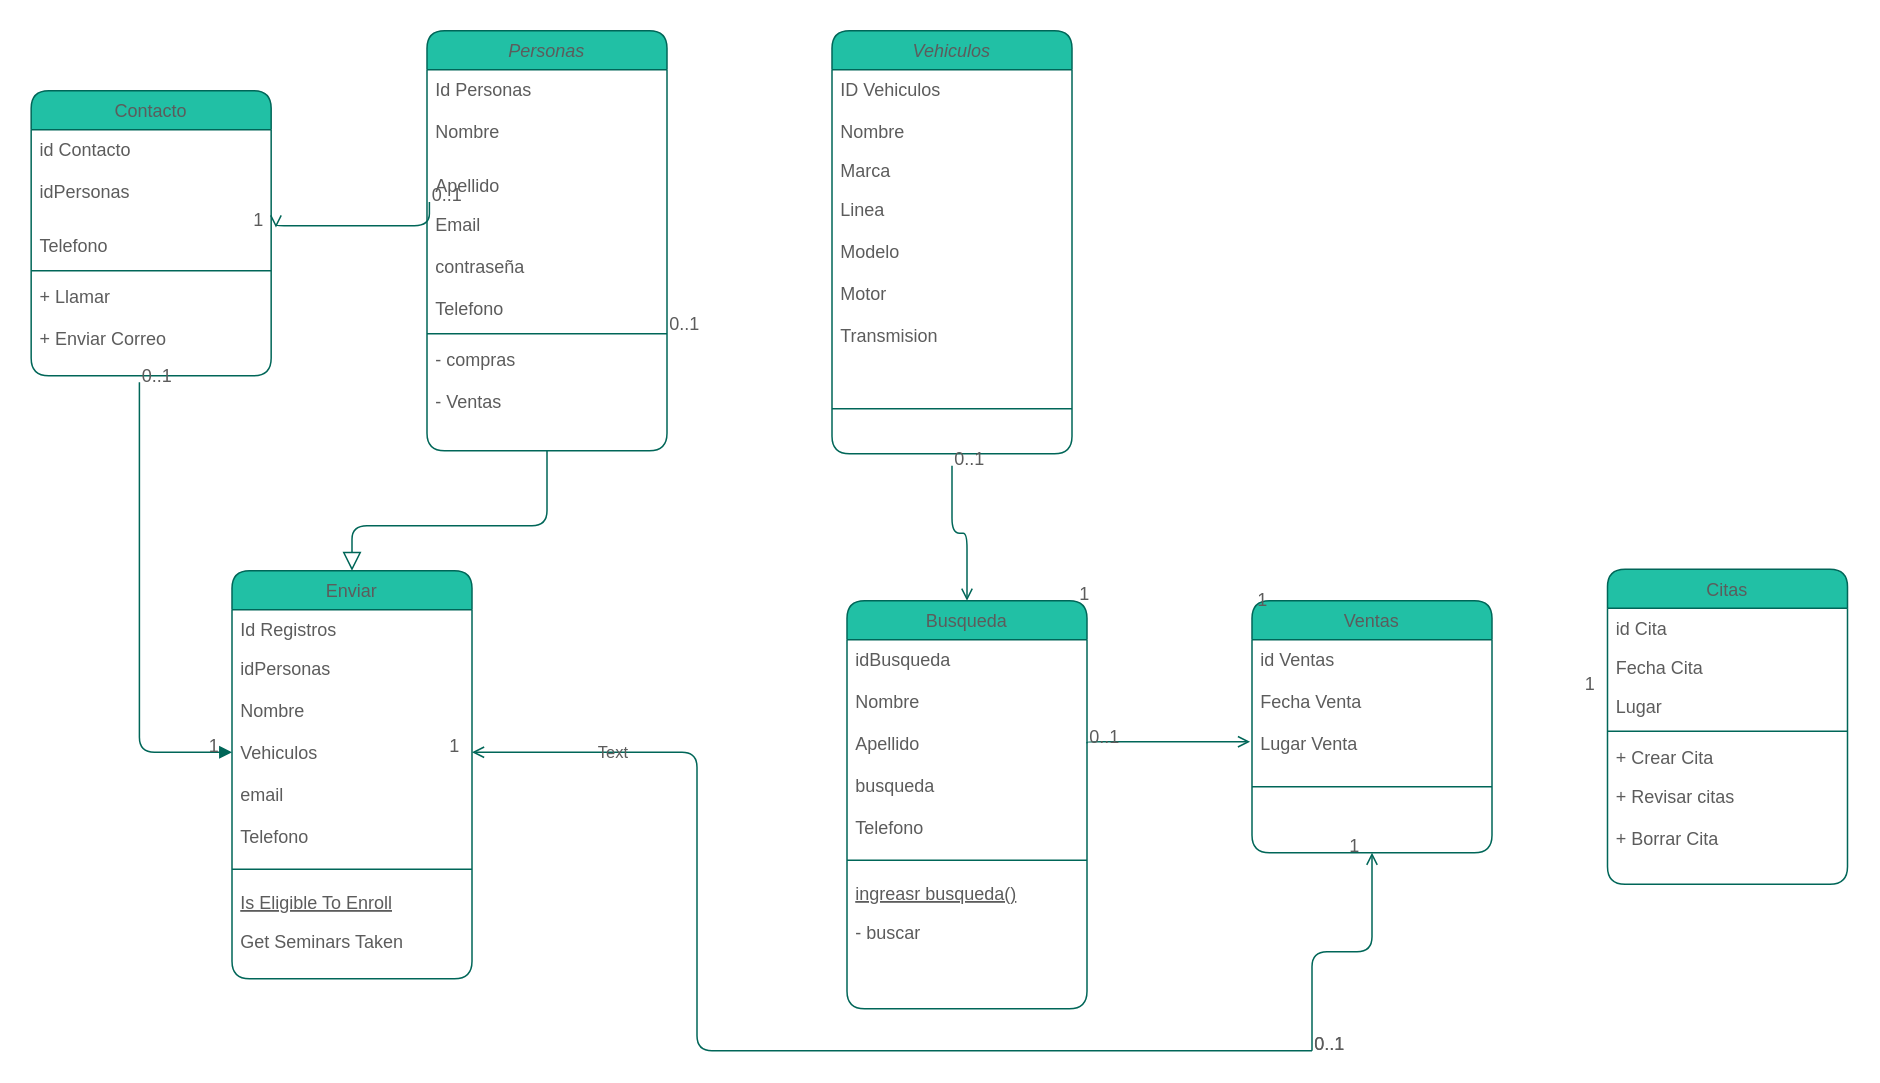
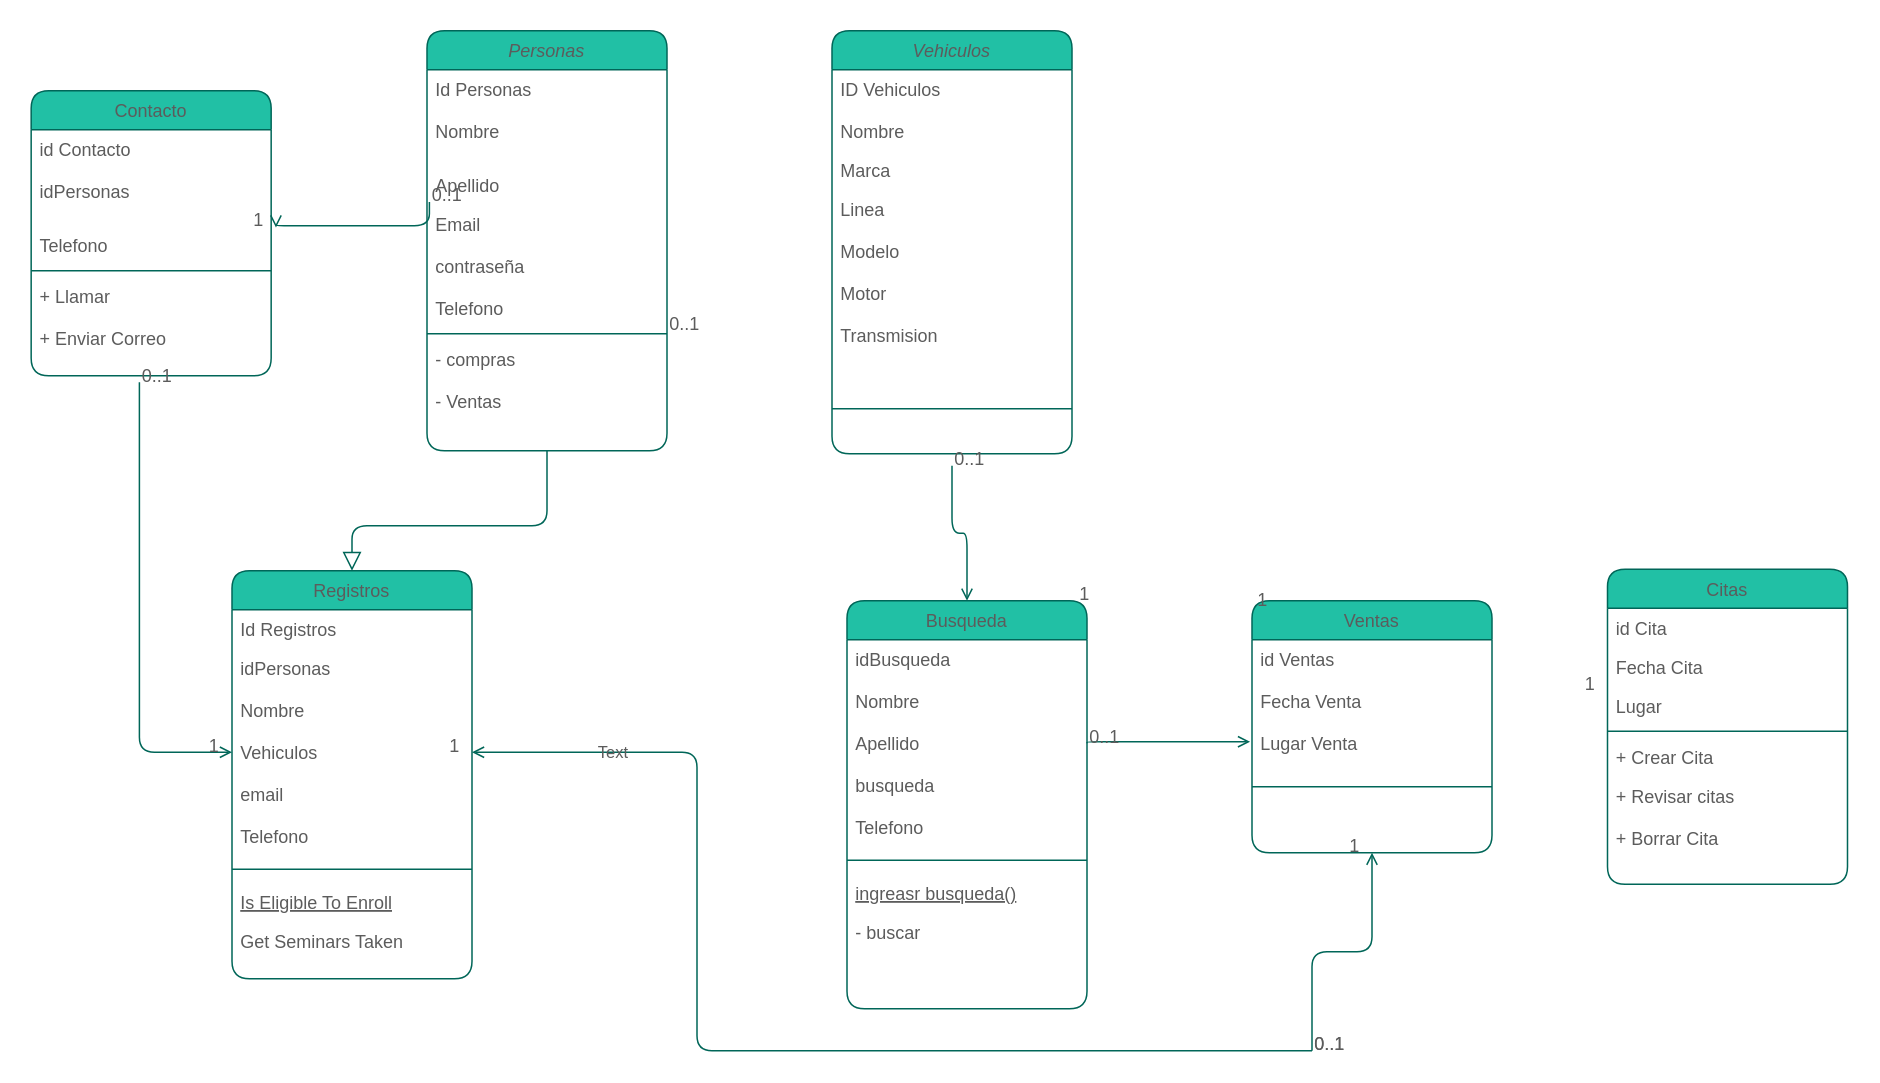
(351, 591) -> (351, 591)
(218, 752) -> (222, 752)
